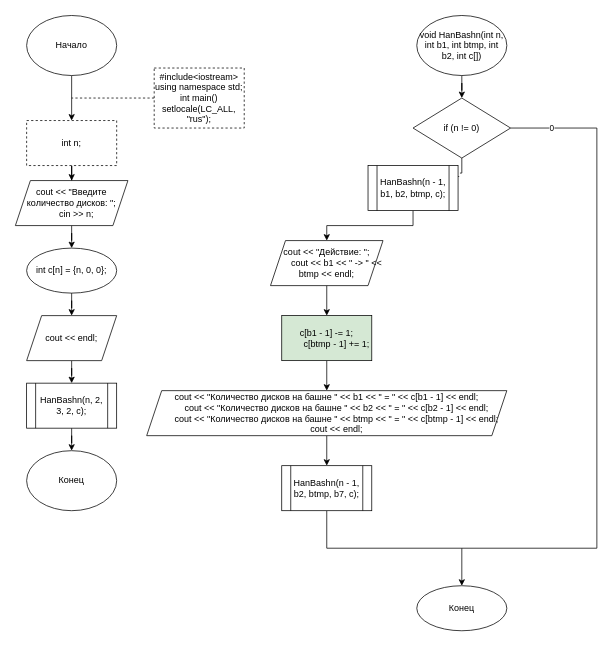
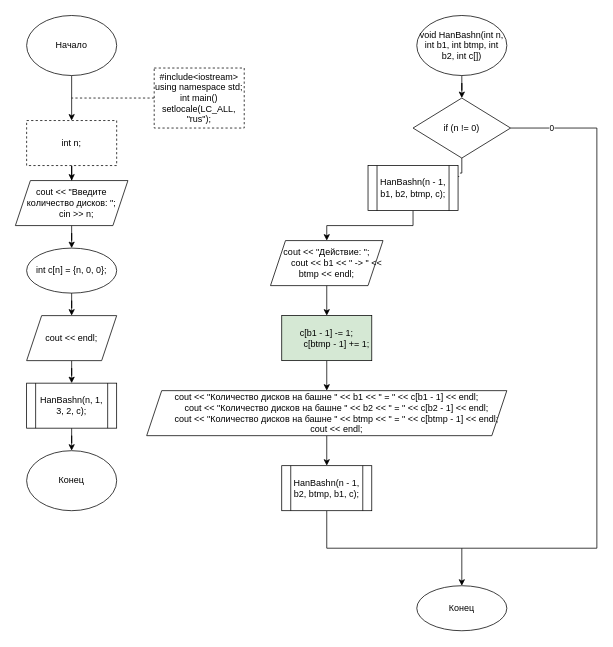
(72, 405) -> (72, 405)
(327, 488) -> (327, 488)
